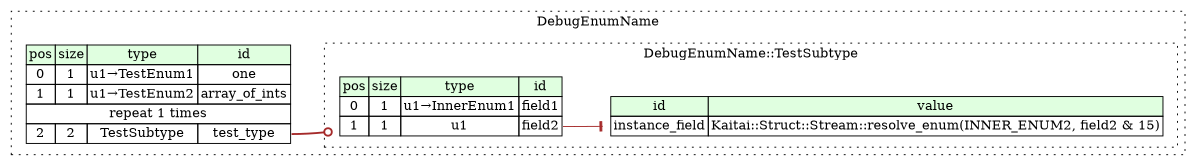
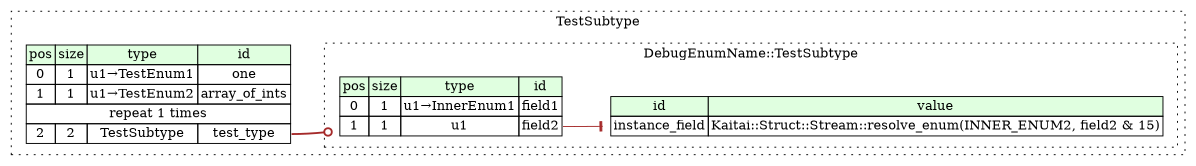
(598, 22) -> (598, 22)
